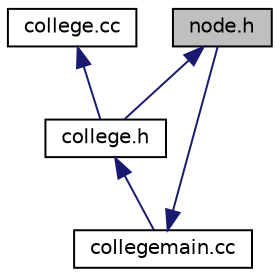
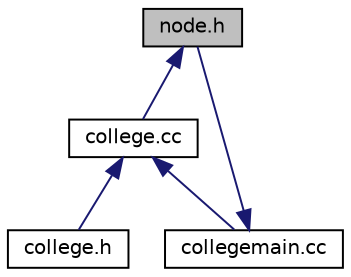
(157, 90) -> (158, 92)
(139, 203) -> (201, 200)
